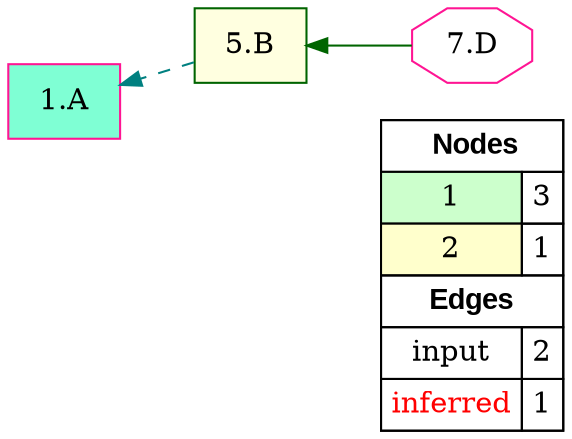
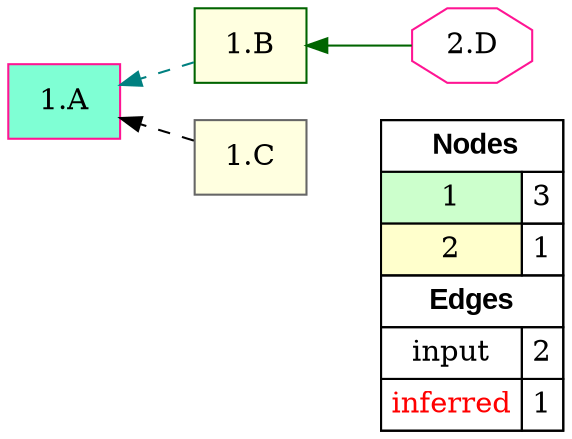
(251, 46) -> (251, 46)
(472, 46) -> (472, 46)
none -> (251, 157)
